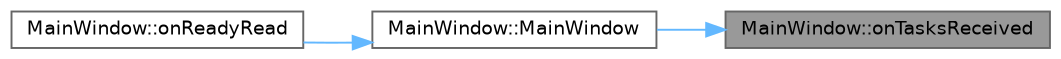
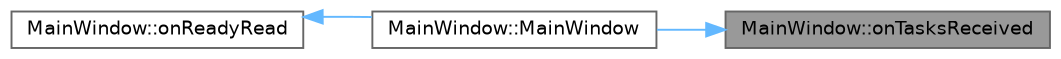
(328, 43) -> (347, 17)
